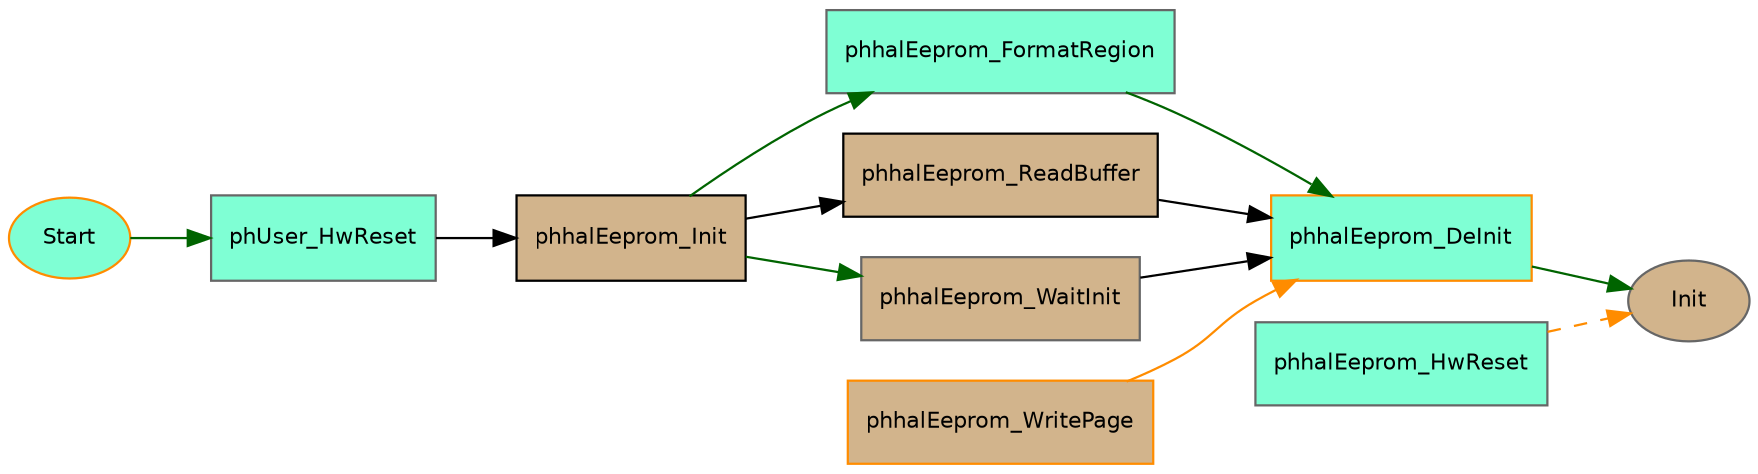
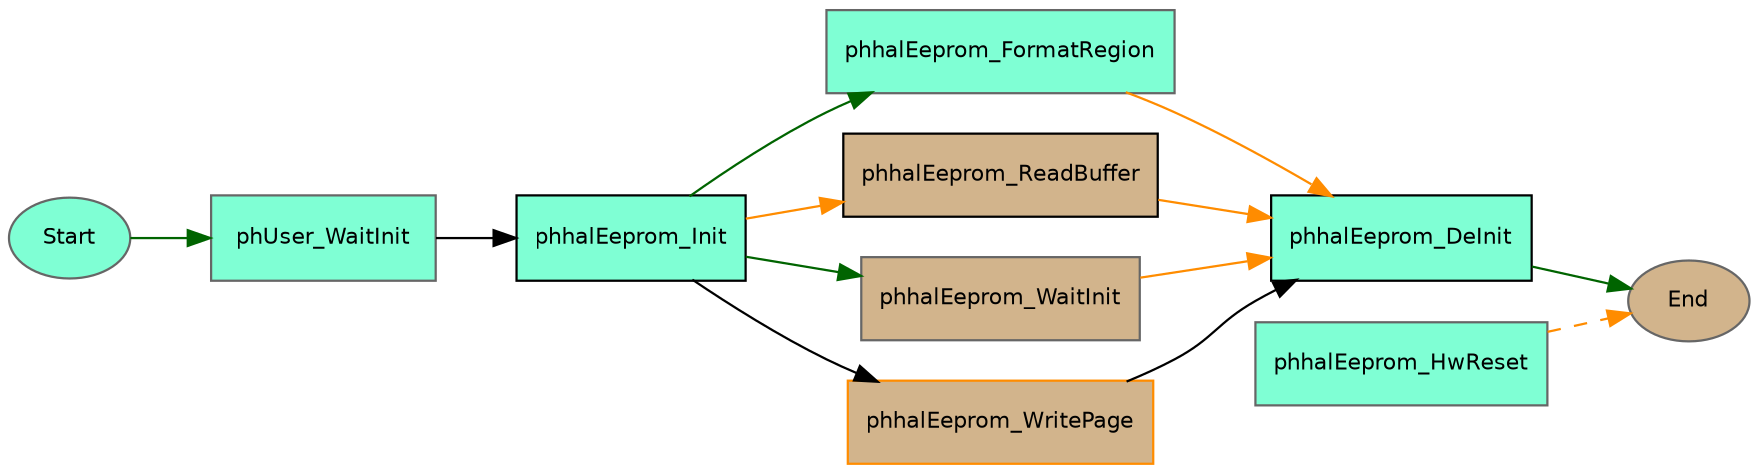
(1220, 134) -> (1220, 134)
(1203, 207) -> (1203, 207)
(783, 212) -> (783, 212)
(70, 238) -> (70, 238)
(323, 238) -> (323, 238)
(631, 238) -> (631, 238)
(1401, 238) -> (1401, 238)
(1194, 269) -> (1194, 269)
(1689, 301) -> (1689, 301)
none -> (772, 330)
(1204, 340) -> (1204, 340)
